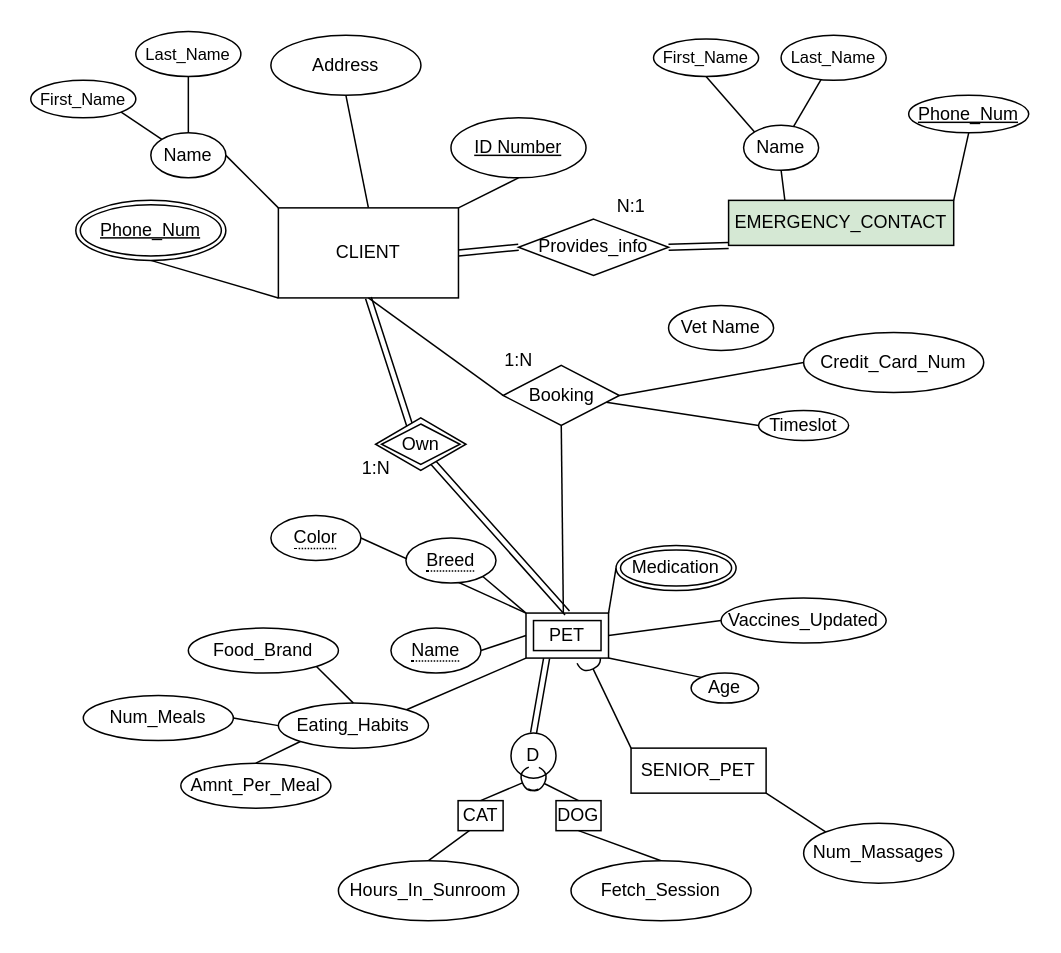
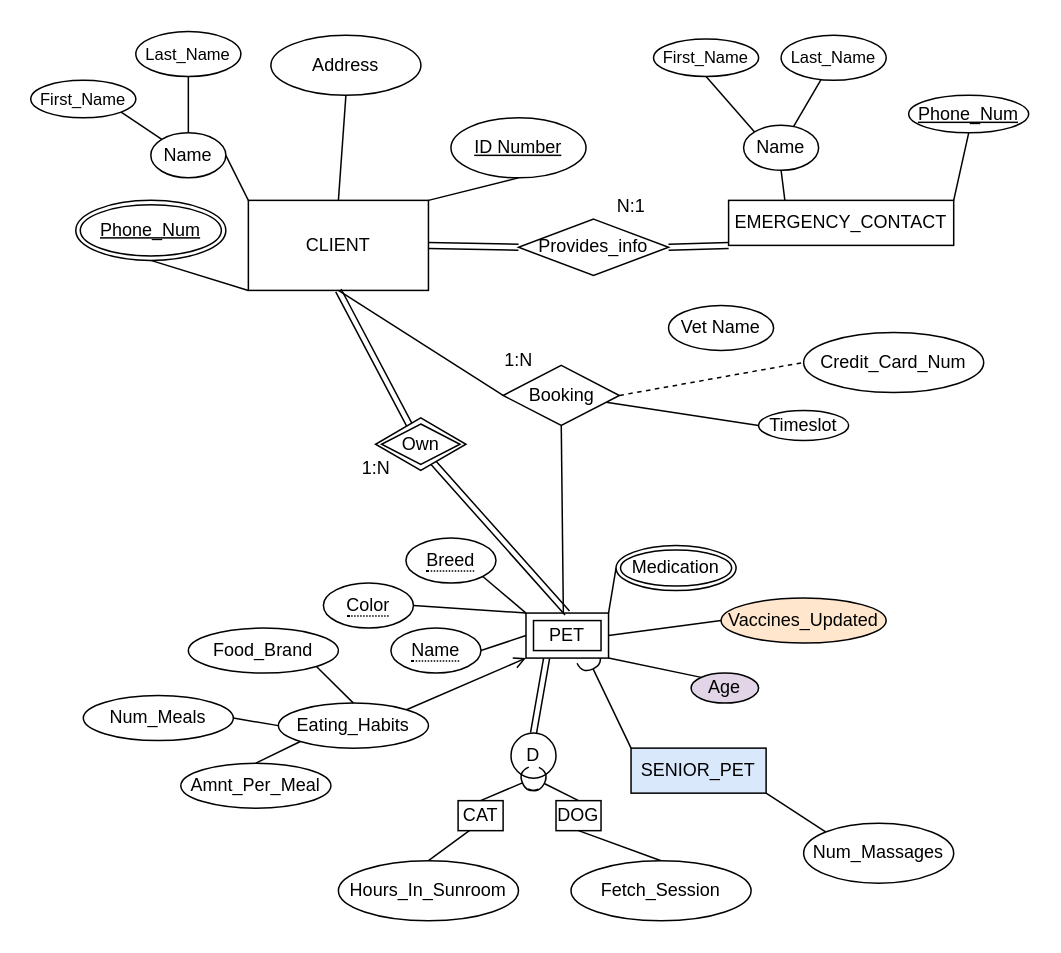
(841, 223) -> (841, 223)
(368, 253) -> (338, 245)
(713, 378) -> (713, 378)
(316, 538) -> (368, 605)
(803, 620) -> (803, 620)
(520, 660) -> (520, 660)
(725, 688) -> (725, 688)
(698, 770) -> (698, 770)
